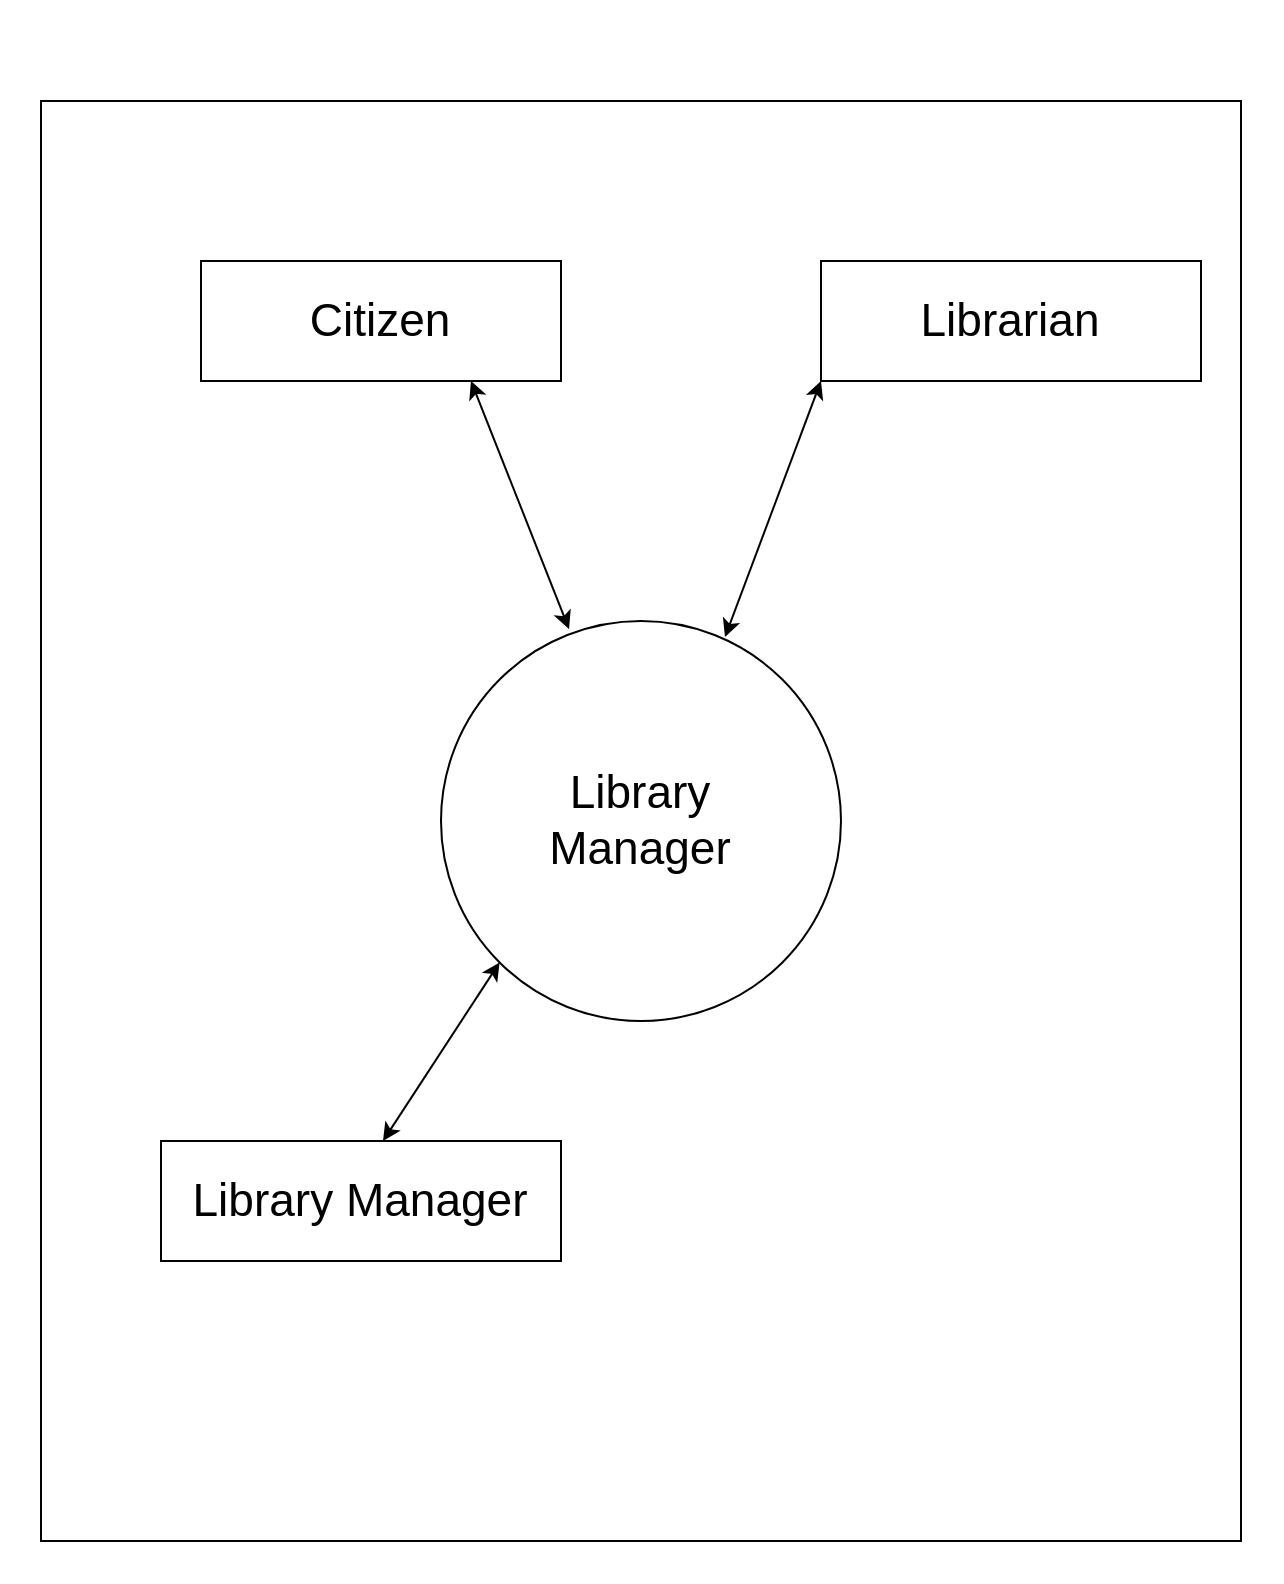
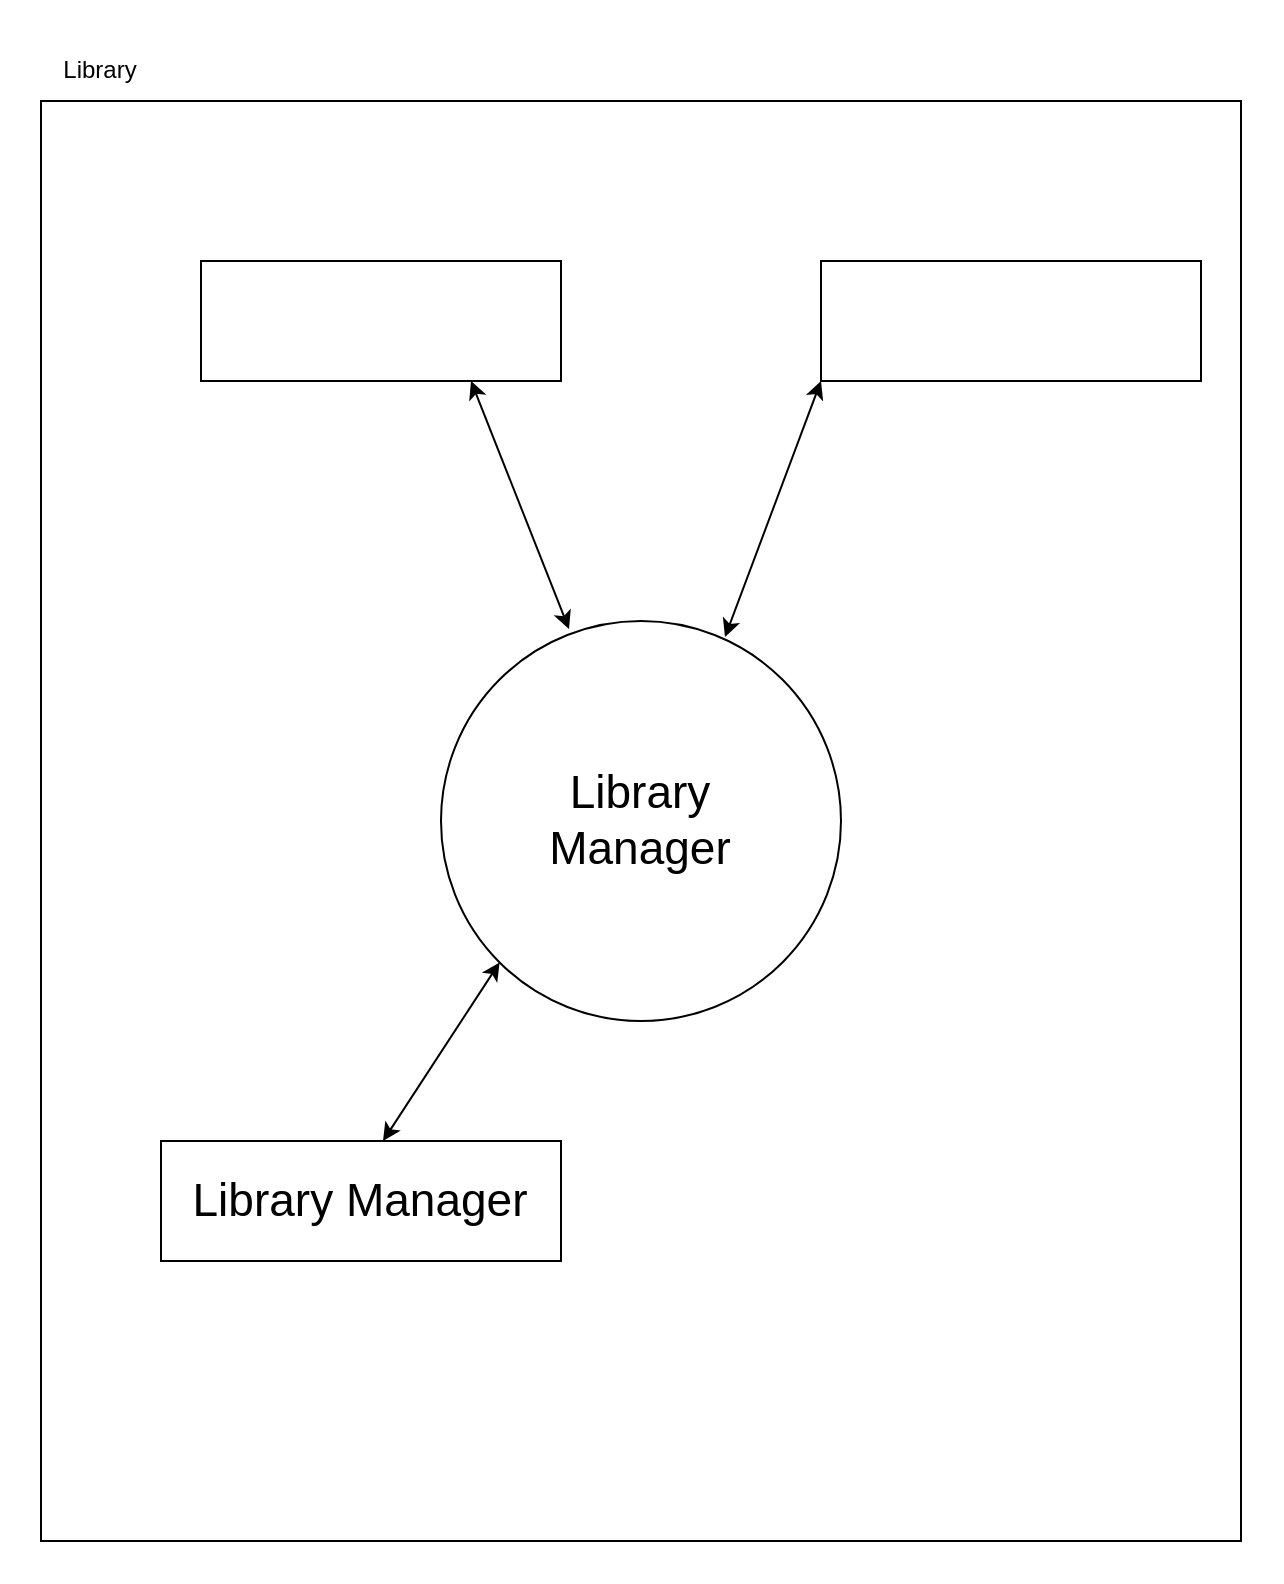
none -> (101, 71)
(381, 321) -> none
(1011, 321) -> none
